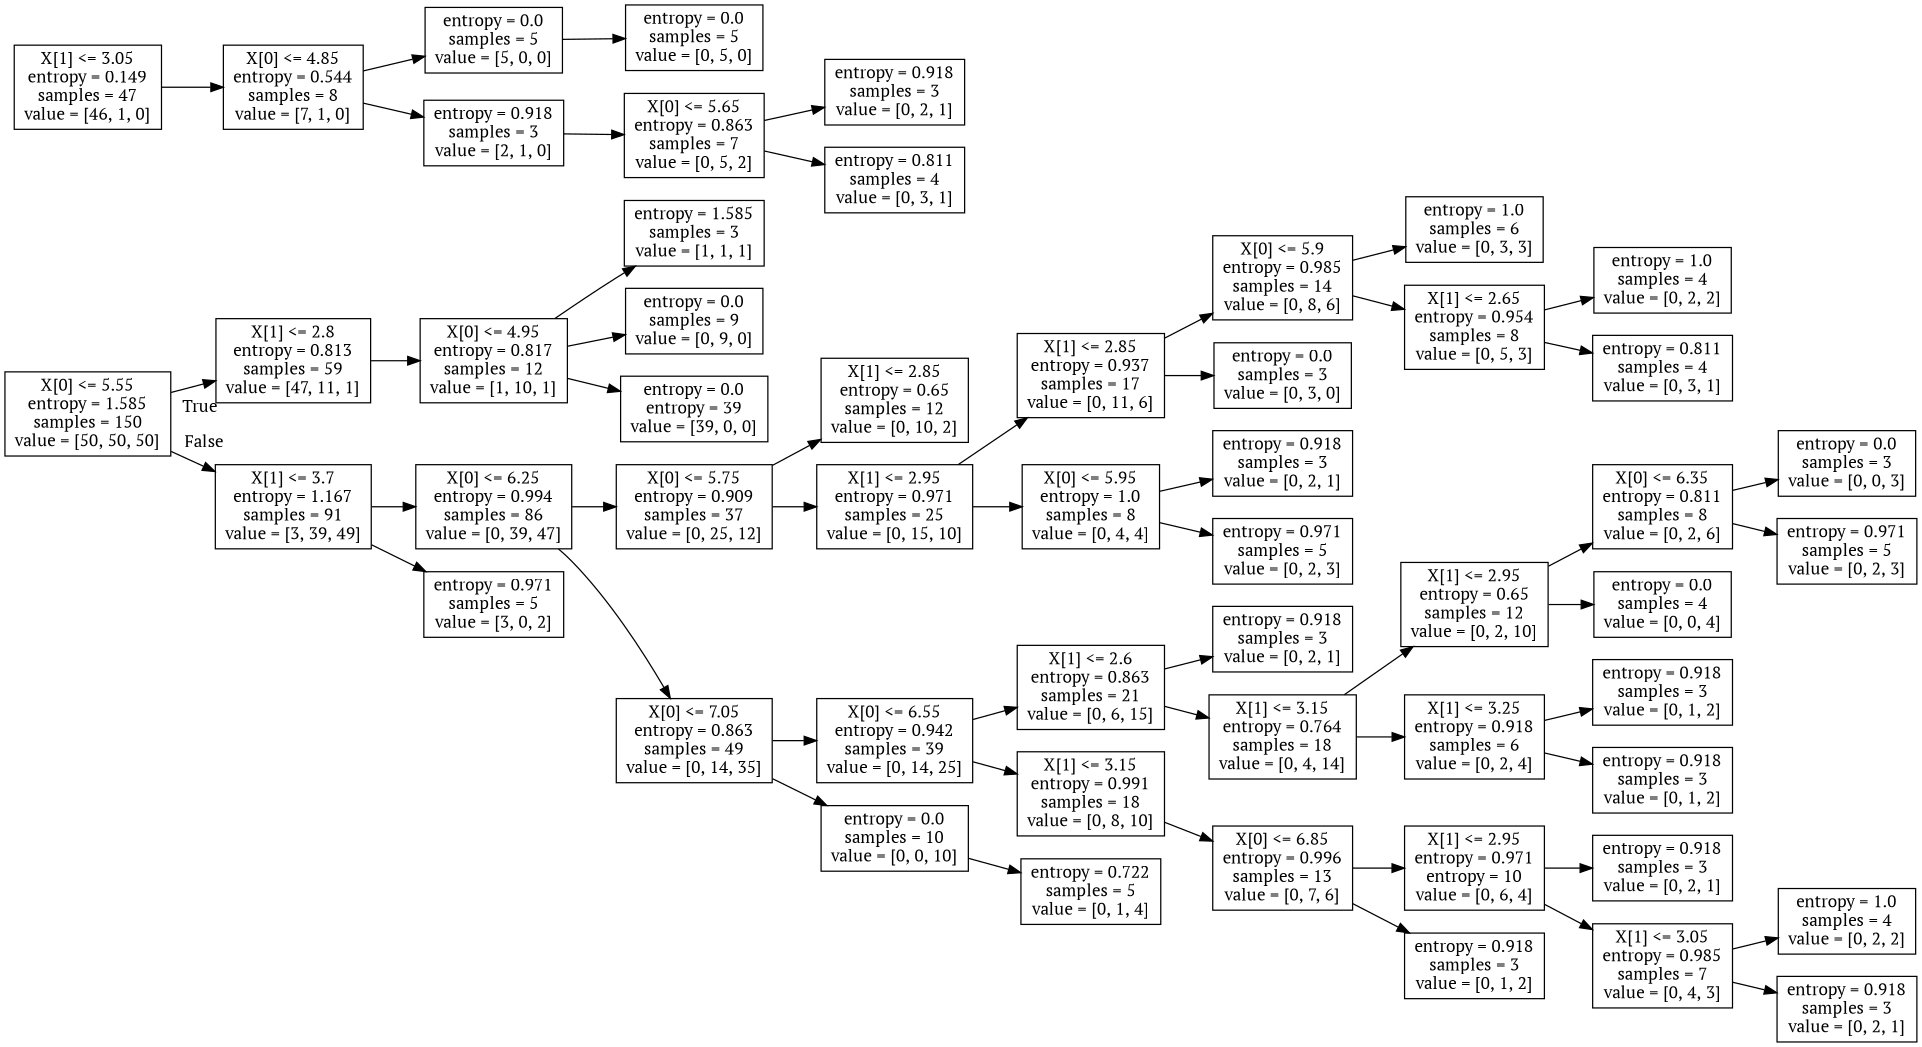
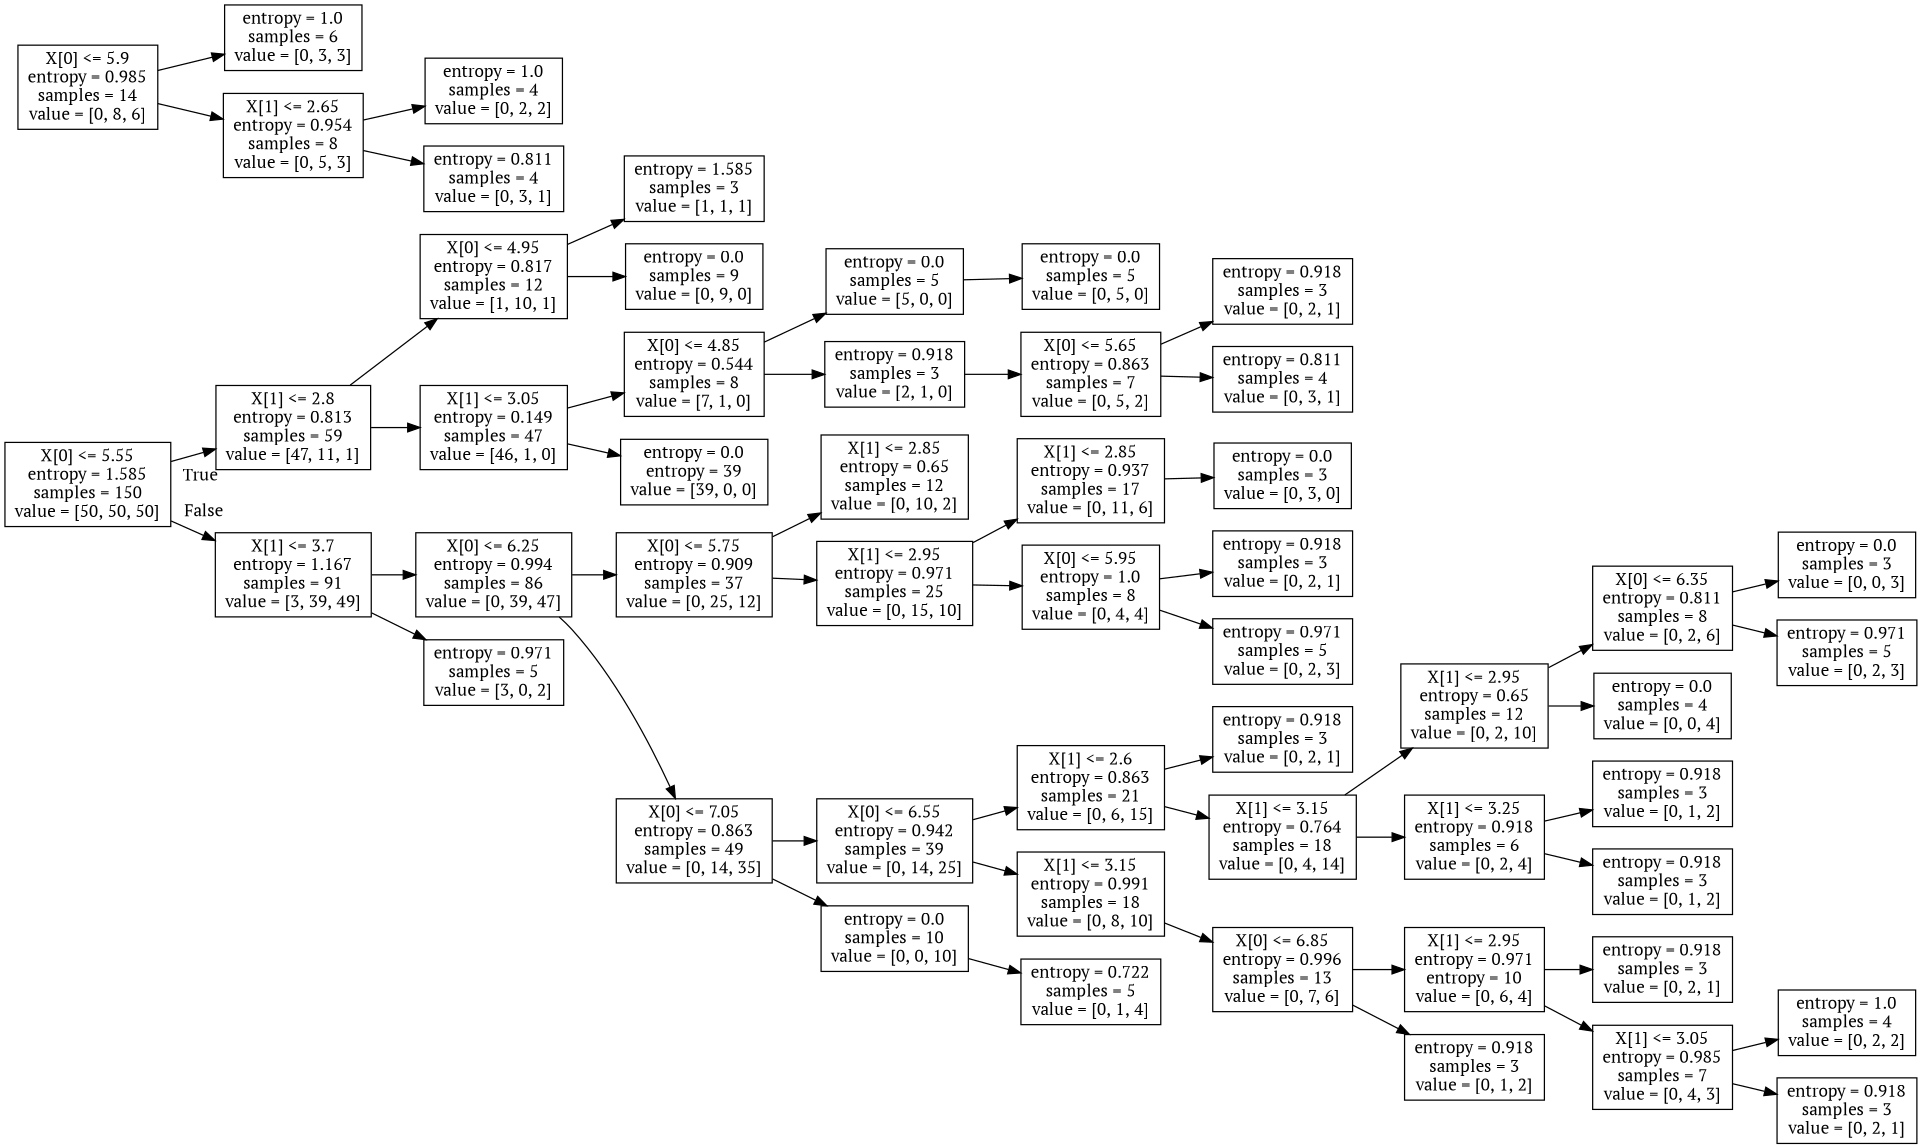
(1183, 329) -> none
(588, 383) -> (588, 448)
none -> (389, 428)
